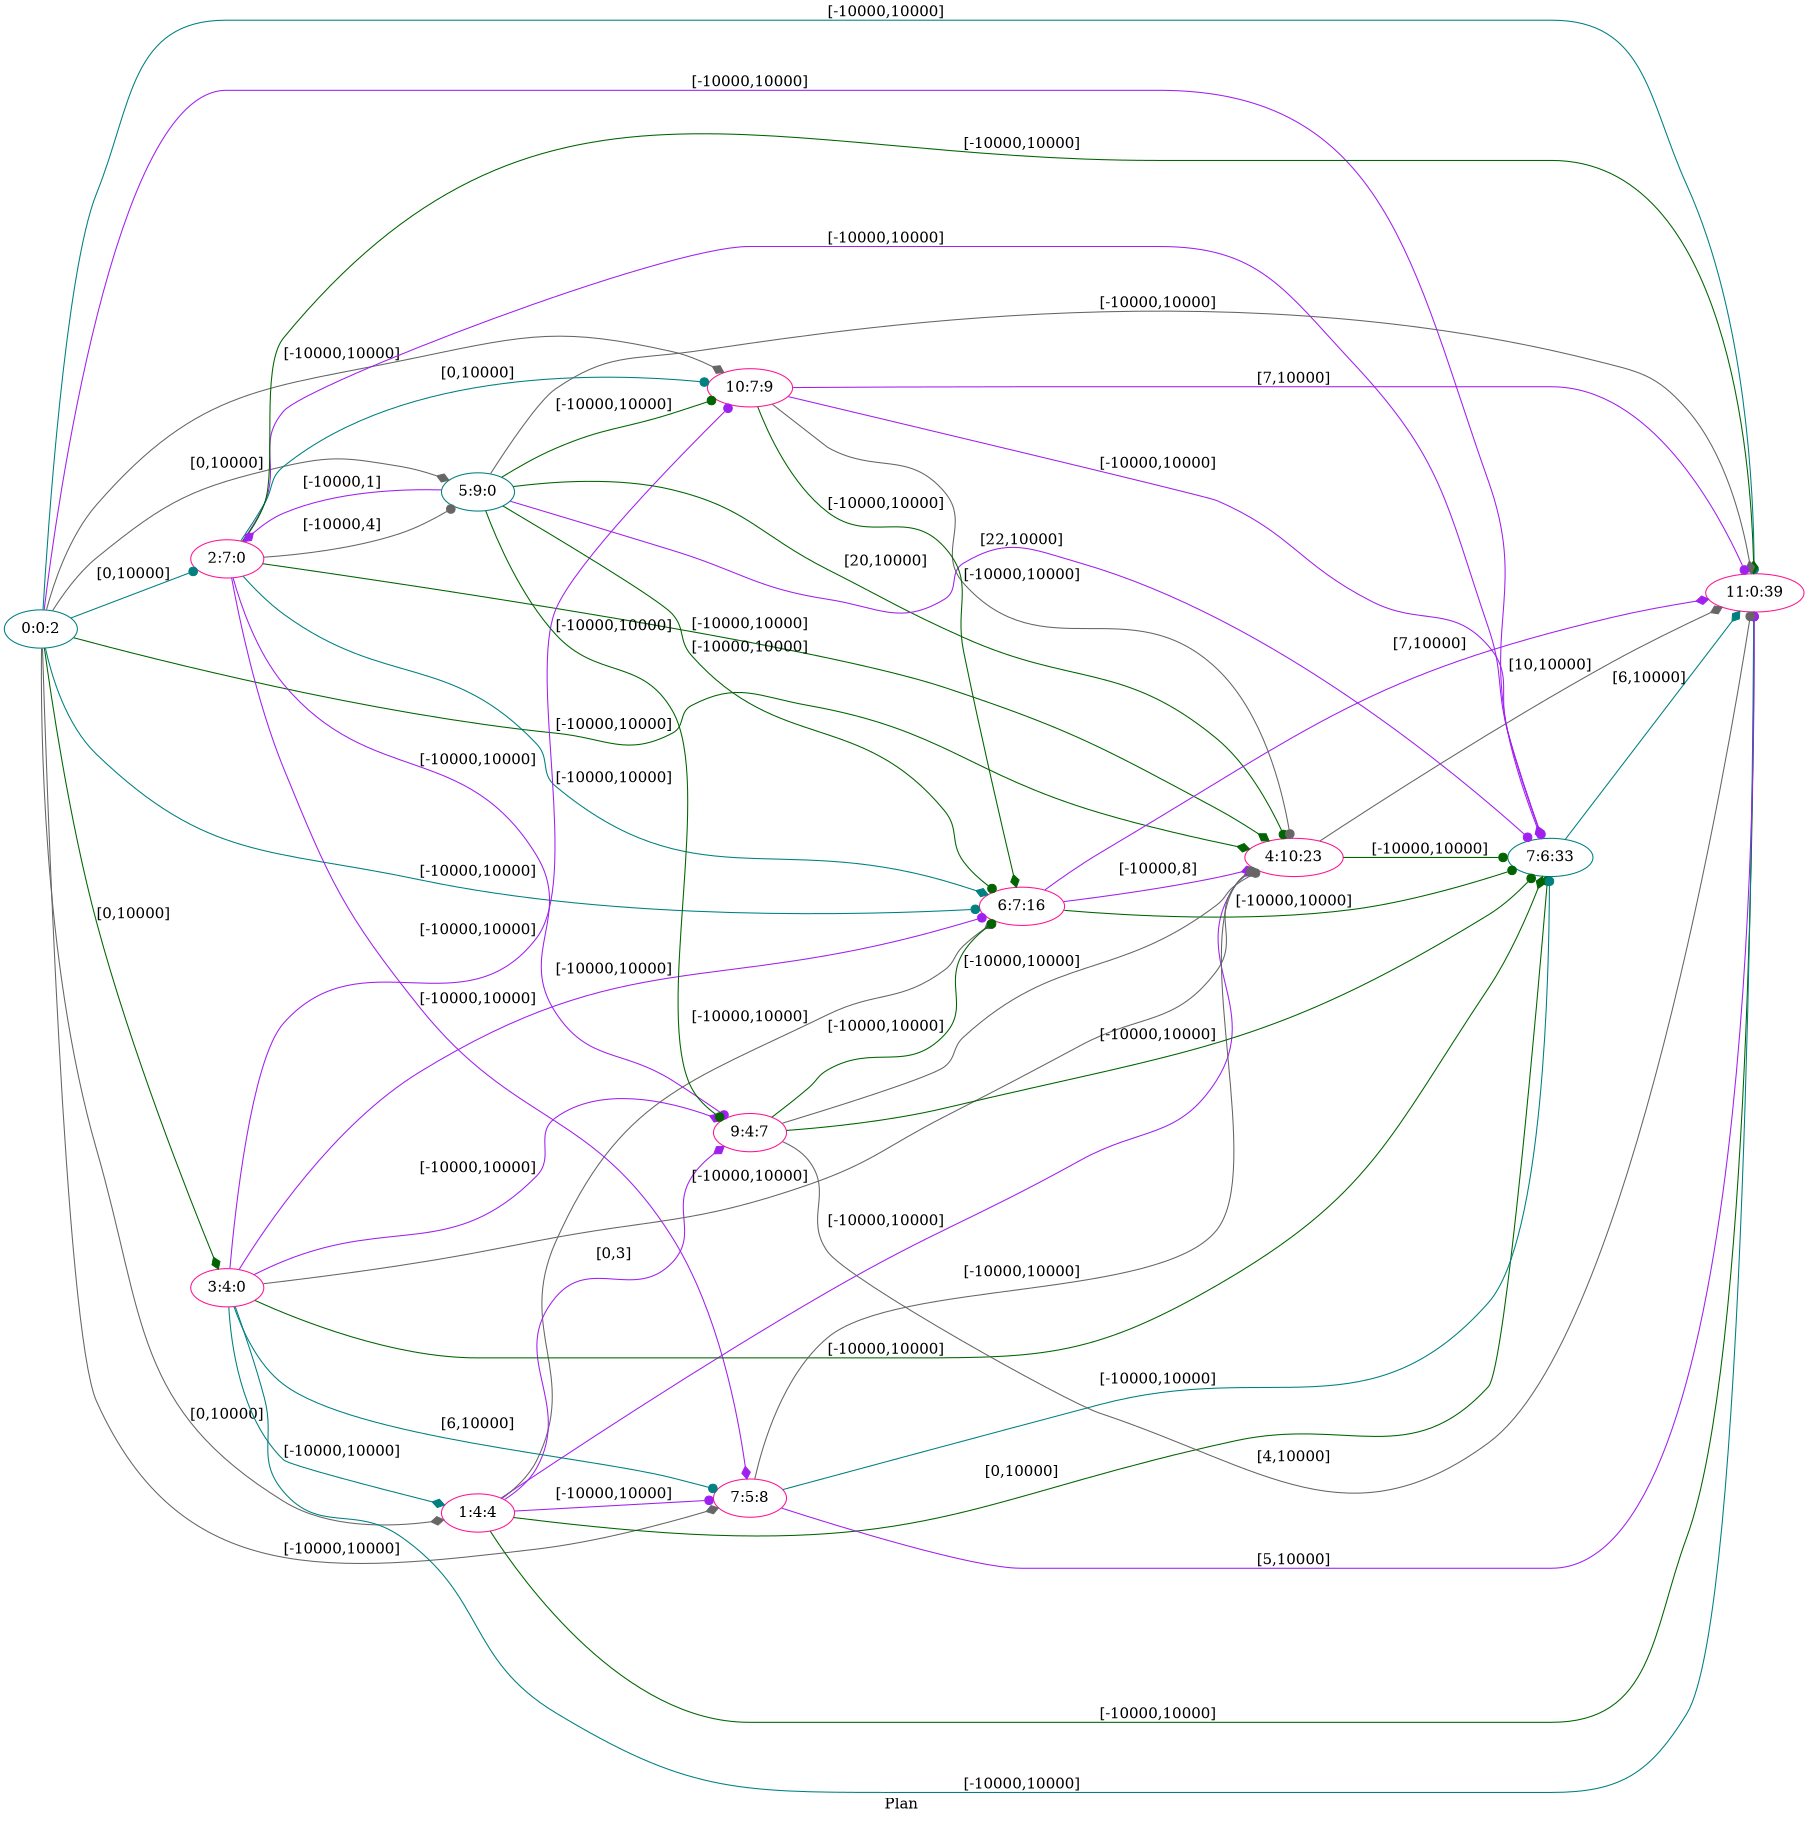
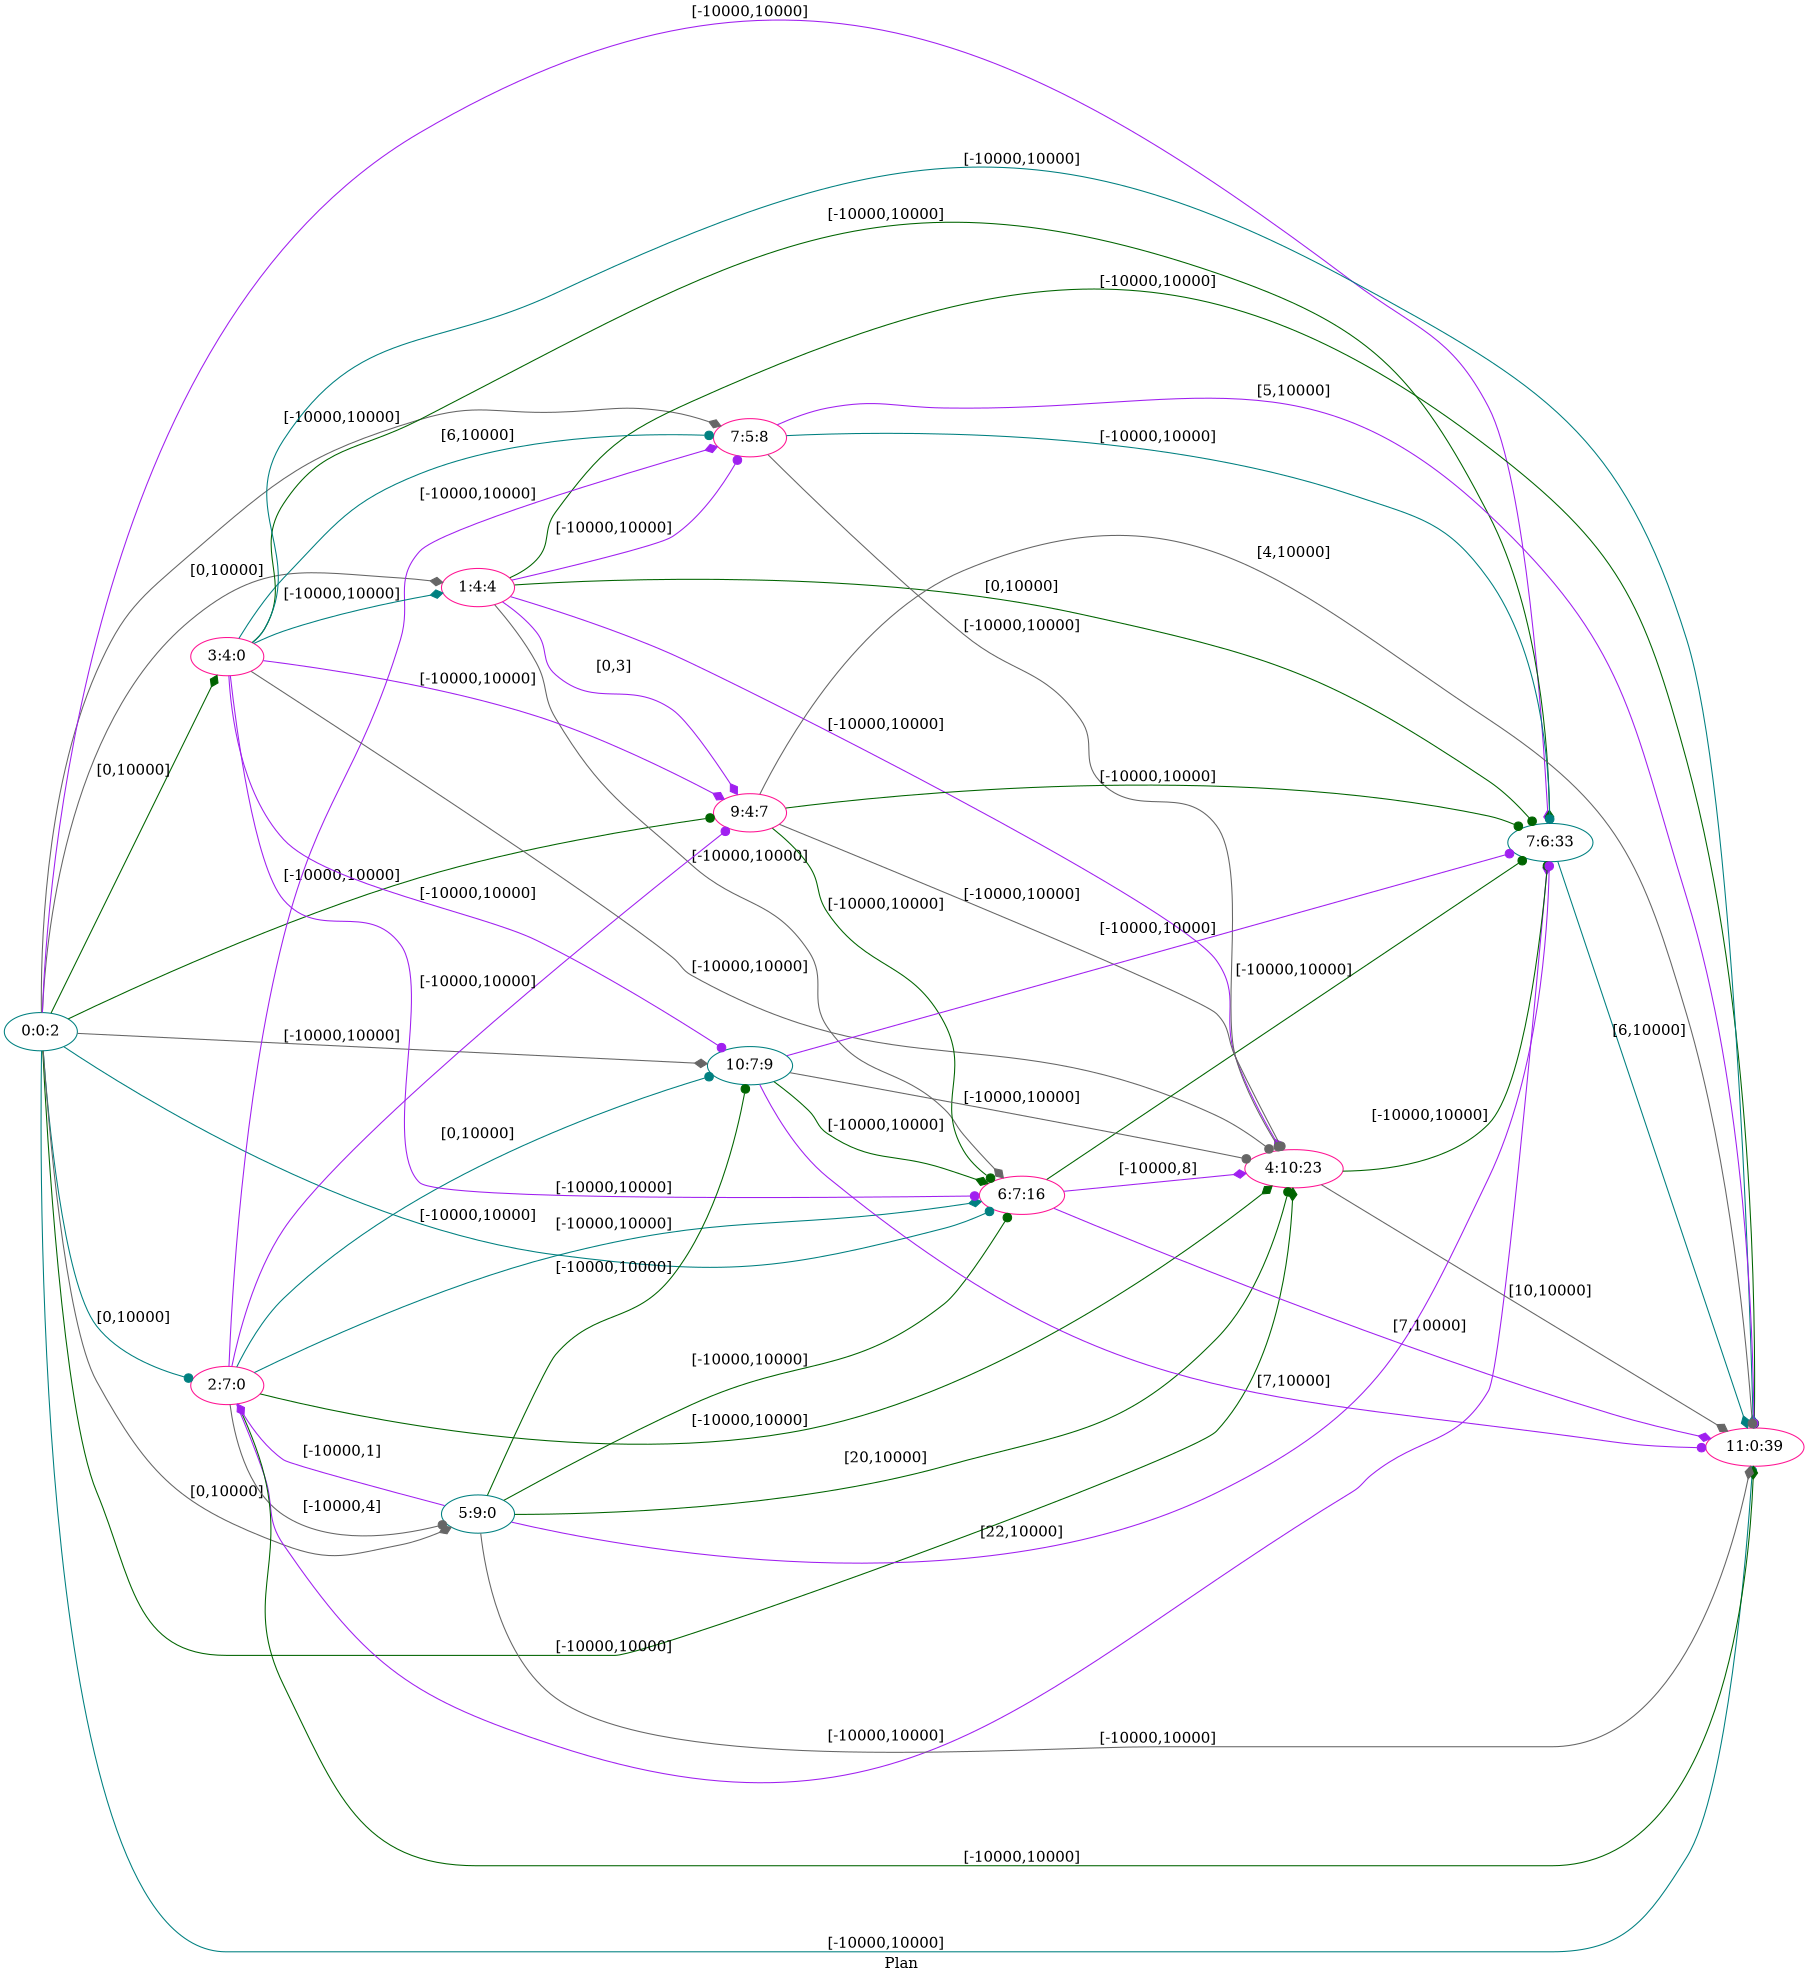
(750, 388) -> (750, 1066)
(686, 775) -> (362, 896)
(1398, 1792) -> (1315, 263)
